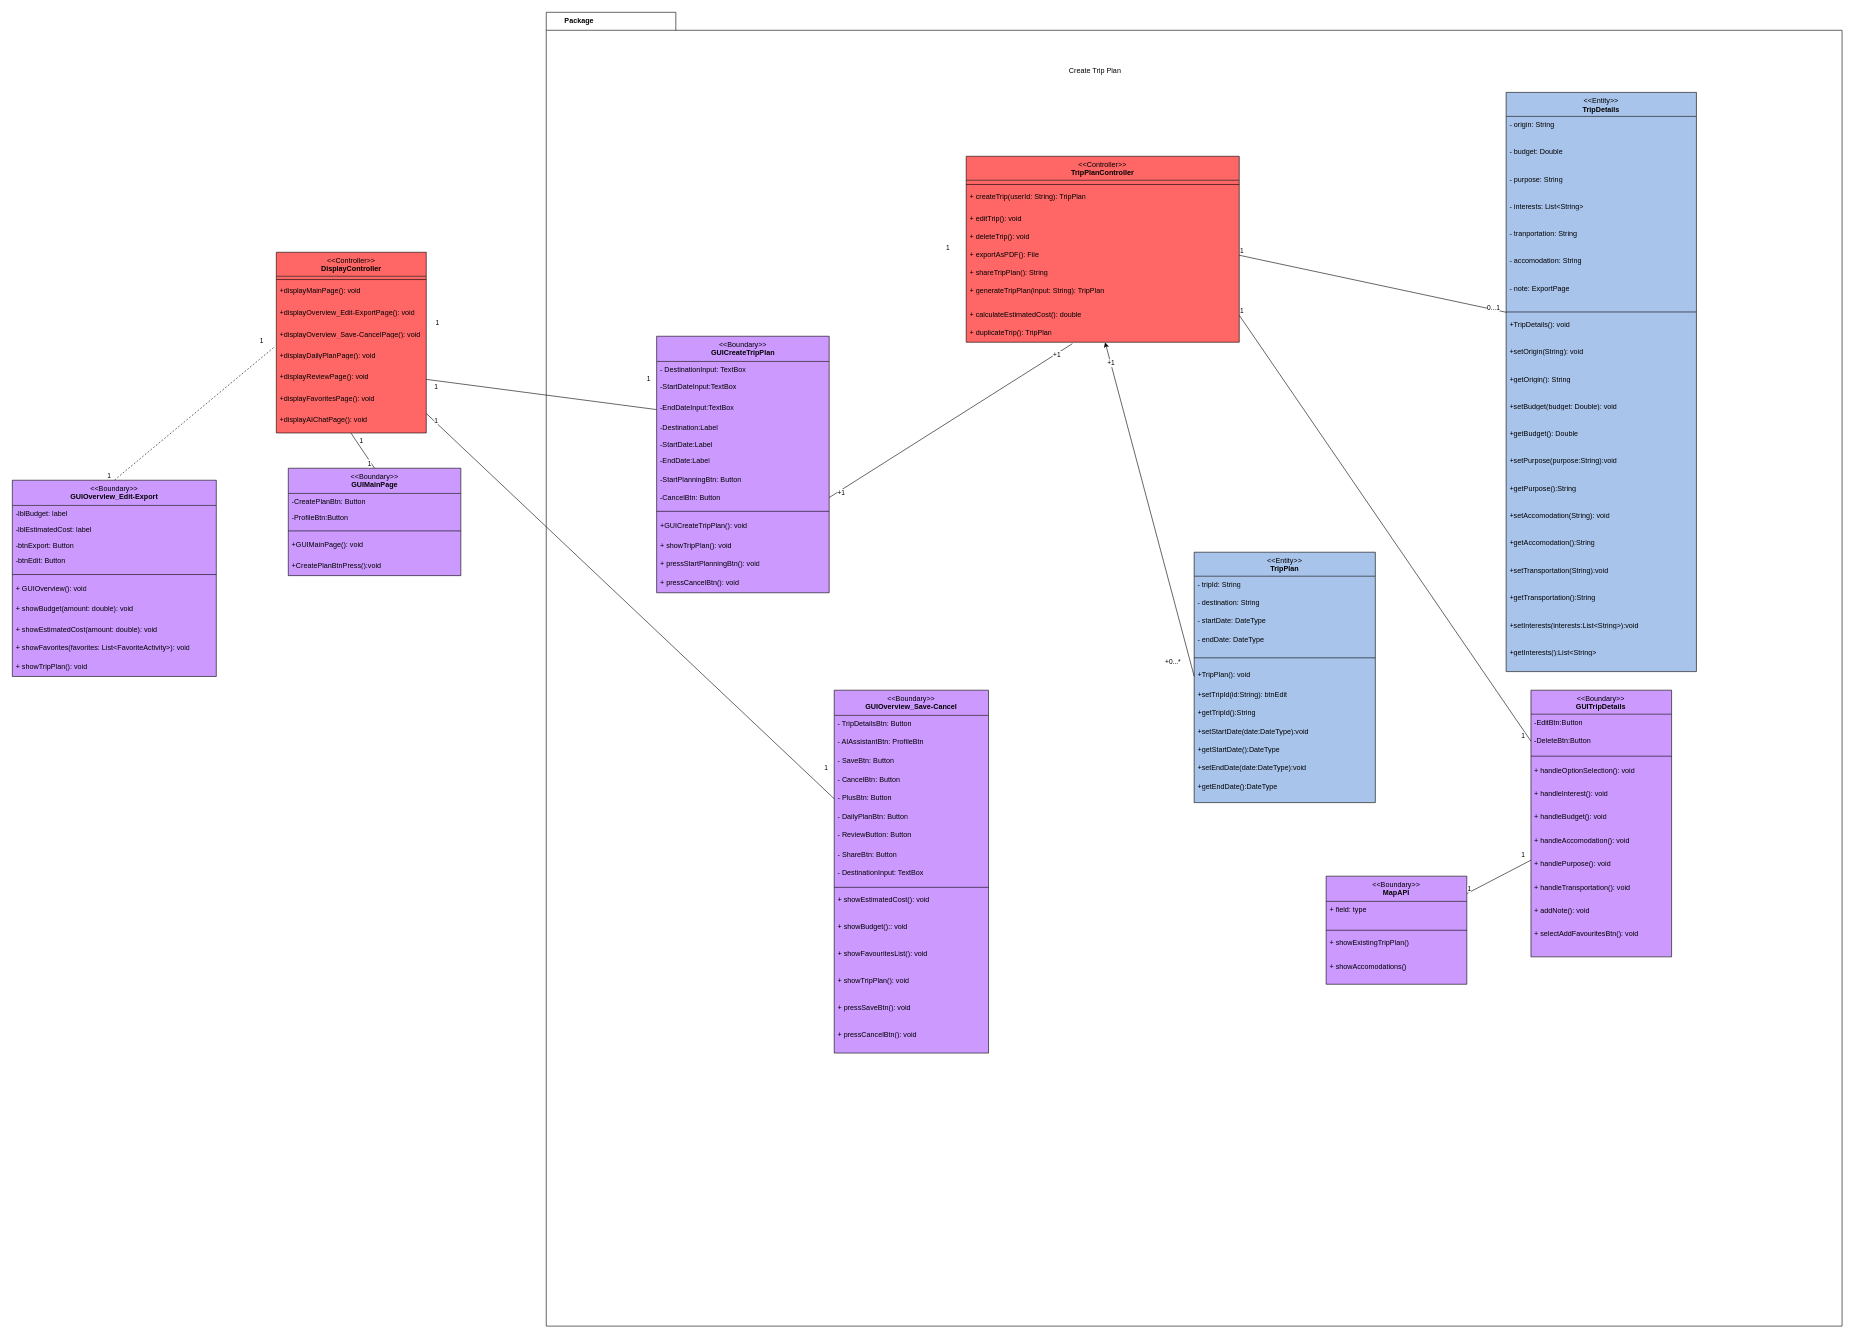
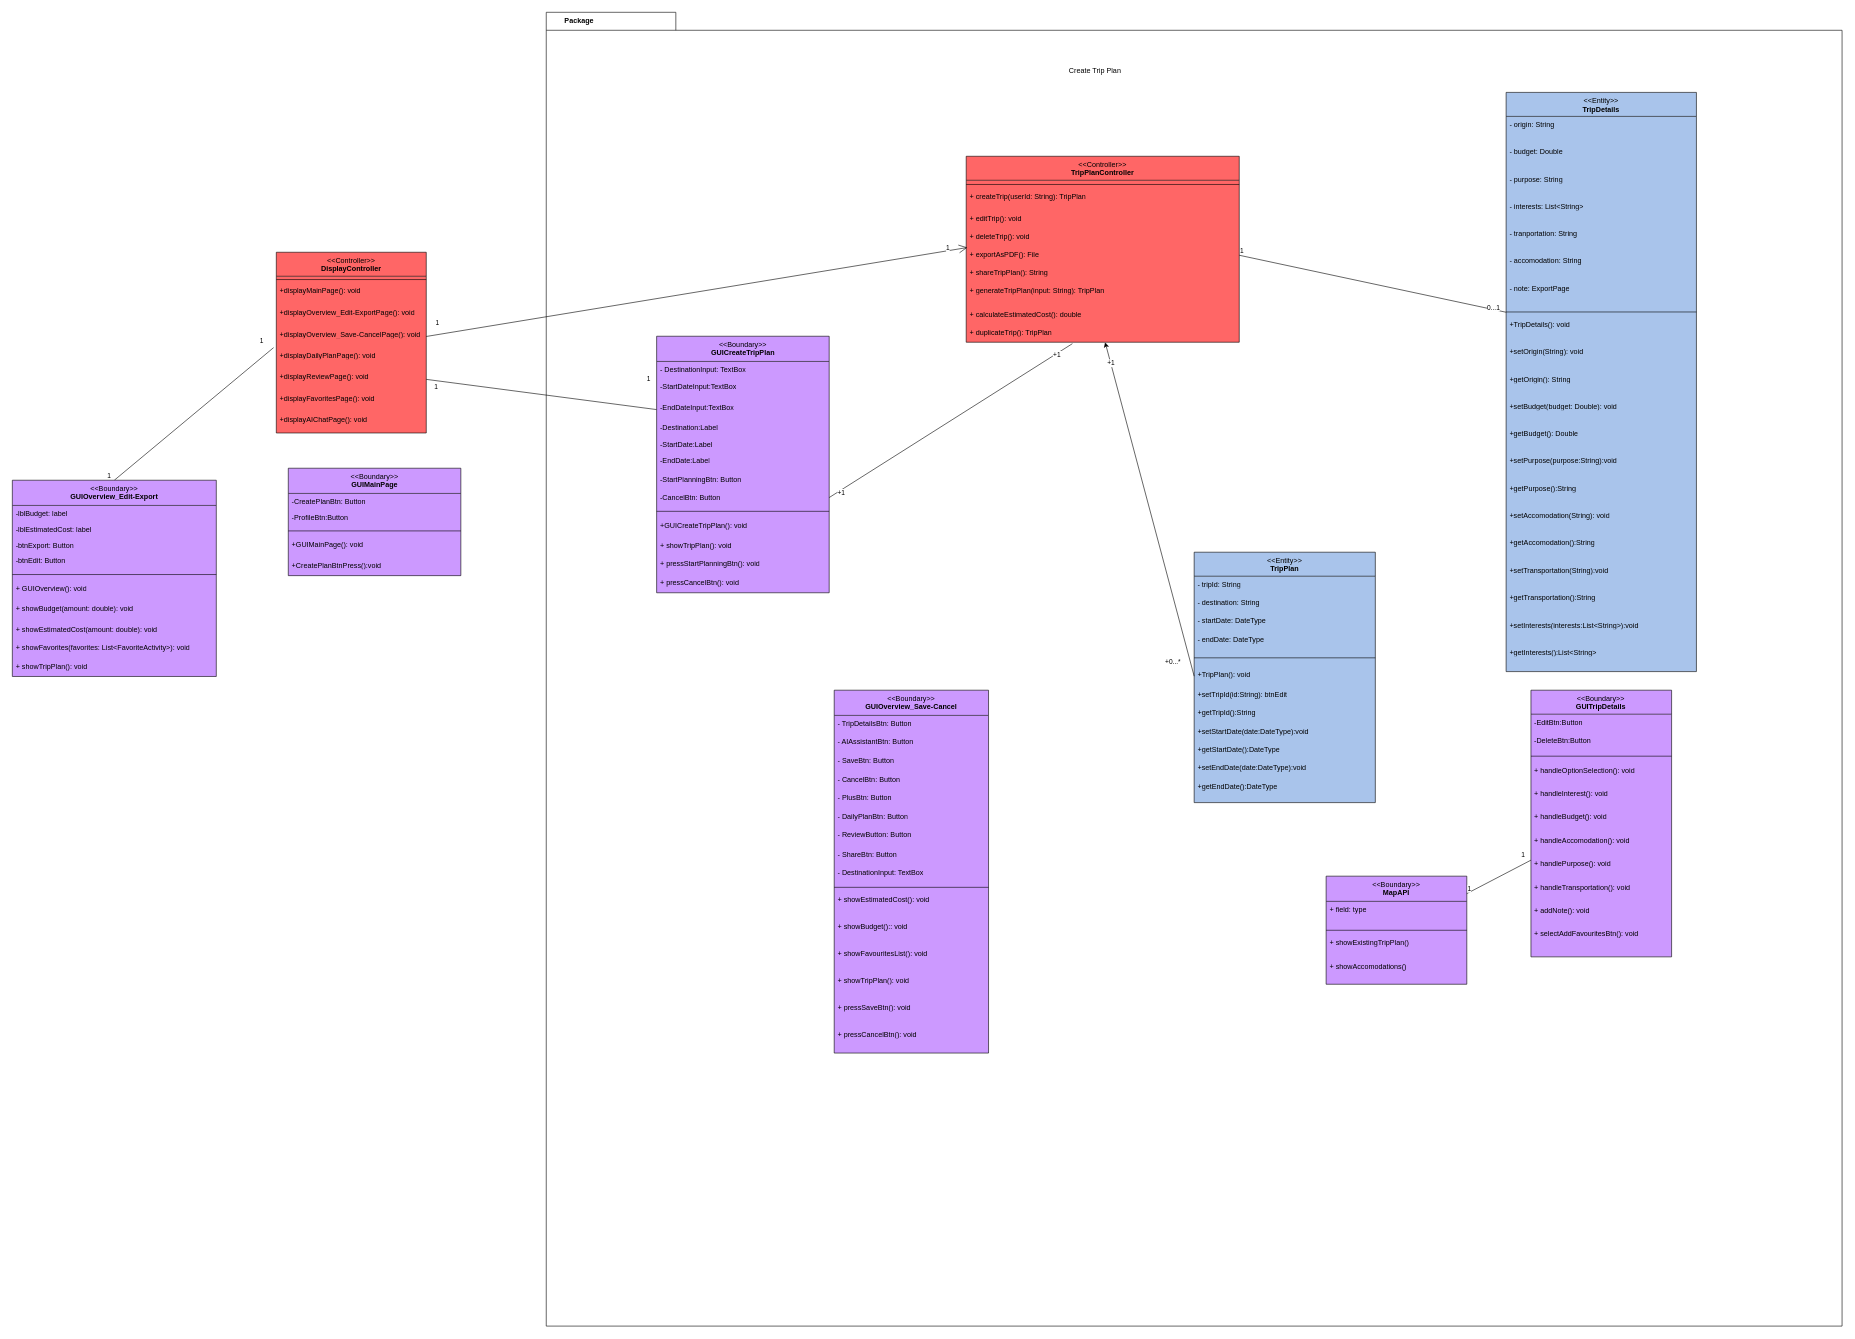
none -> (696, 292)
(194, 414) -> (194, 414)
(363, 451) -> none
(1385, 528) -> none
(629, 605) -> none
(889, 743) -> (883, 743)
